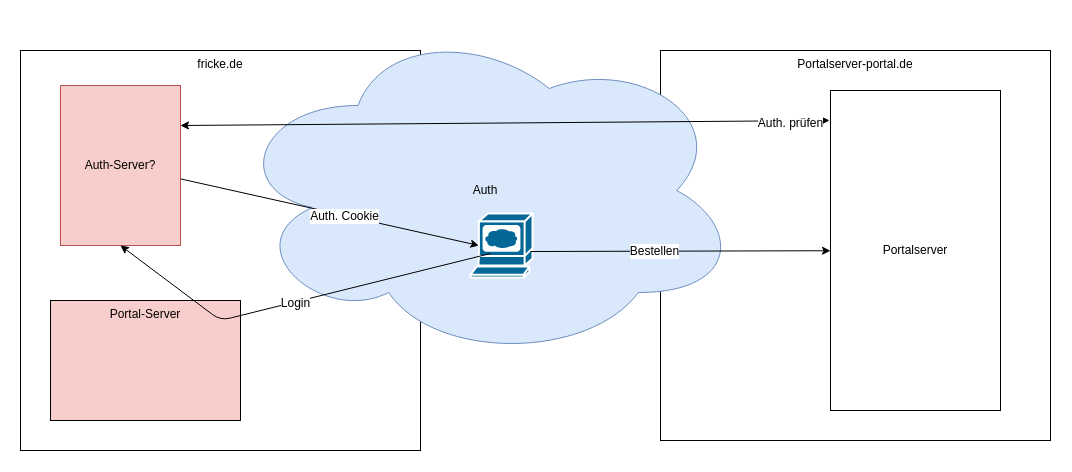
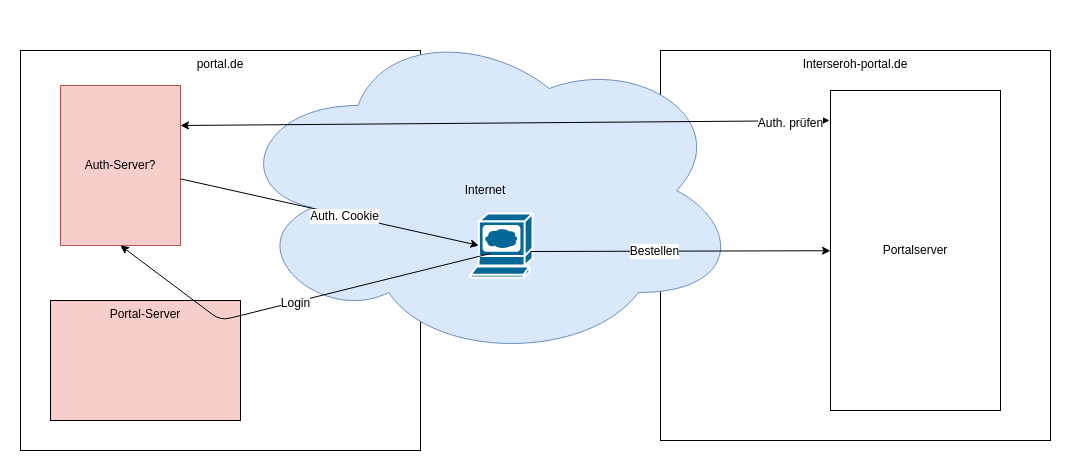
(221, 65) -> (221, 65)
(856, 65) -> (856, 65)
(486, 191) -> (486, 191)
